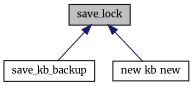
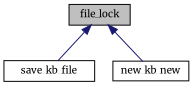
(100, 15) -> (100, 15)
(49, 71) -> (49, 71)
